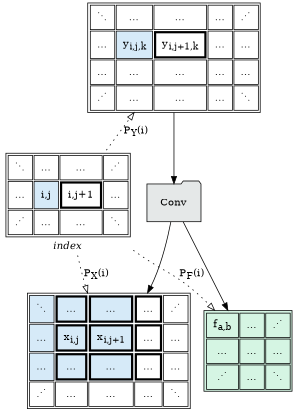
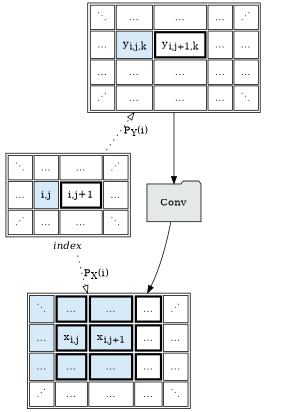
(248, 351) -> none
